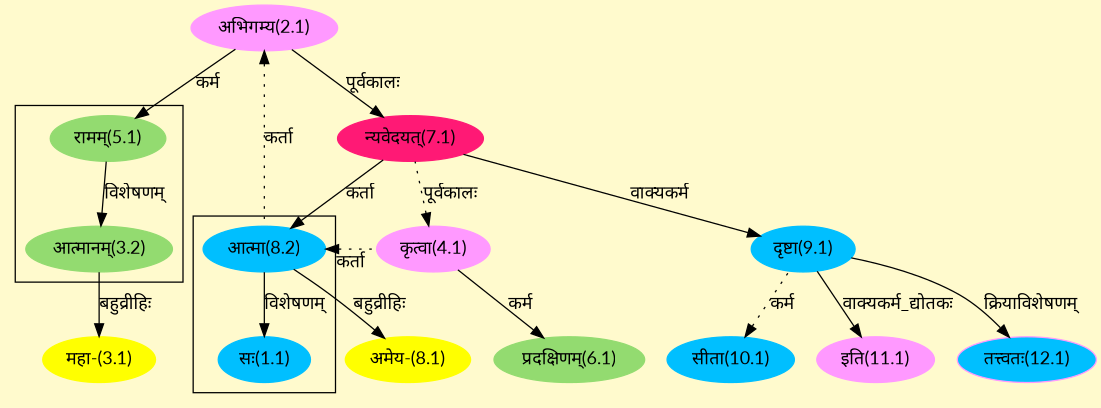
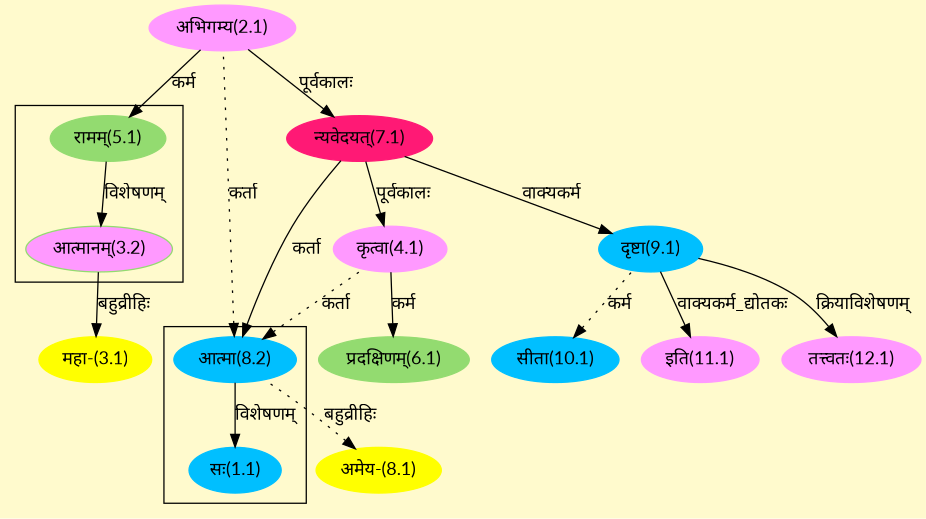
(264, 145) -> (228, 187)
(421, 187) -> (373, 188)
(99, 249) -> (99, 249)
(343, 305) -> (314, 415)
(1027, 360) -> (851, 360)
